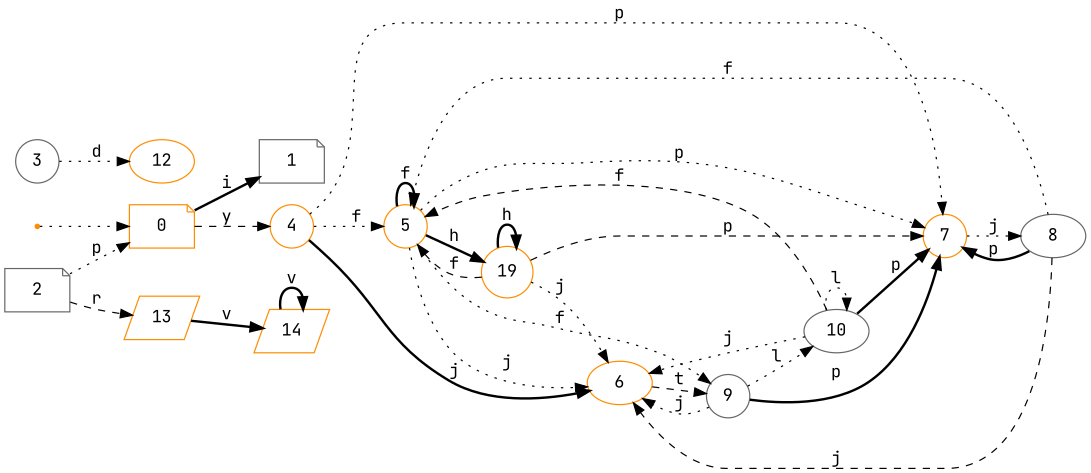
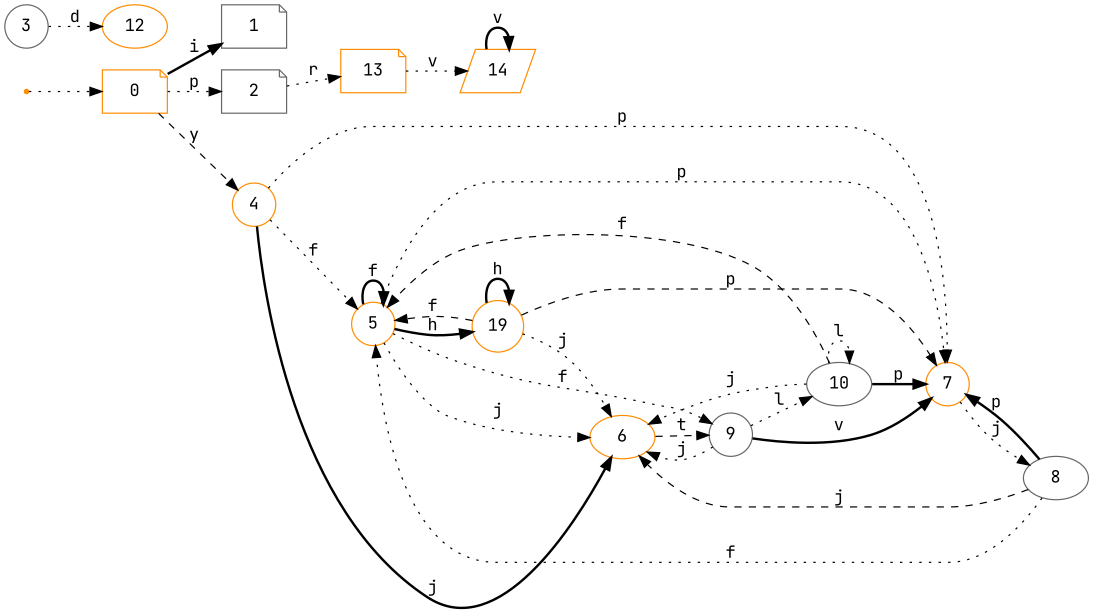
(94, 261) -> (188, 92)
(95, 309) -> (308, 82)
(162, 318) -> (373, 71)
(221, 324) -> (431, 71)
(837, 373) -> (839, 426)
